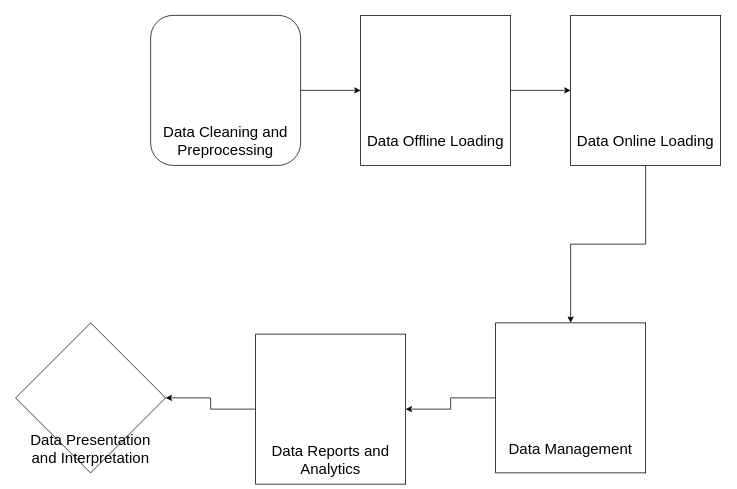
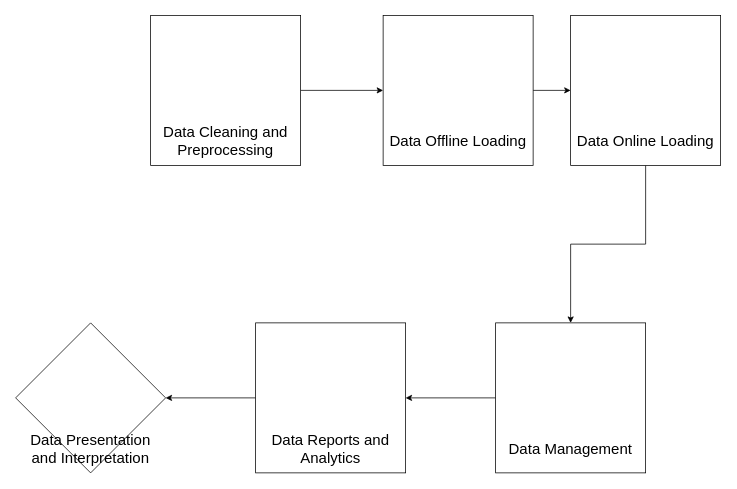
(225, 90) -> (225, 90)
(435, 90) -> (458, 90)
(330, 409) -> (330, 398)
